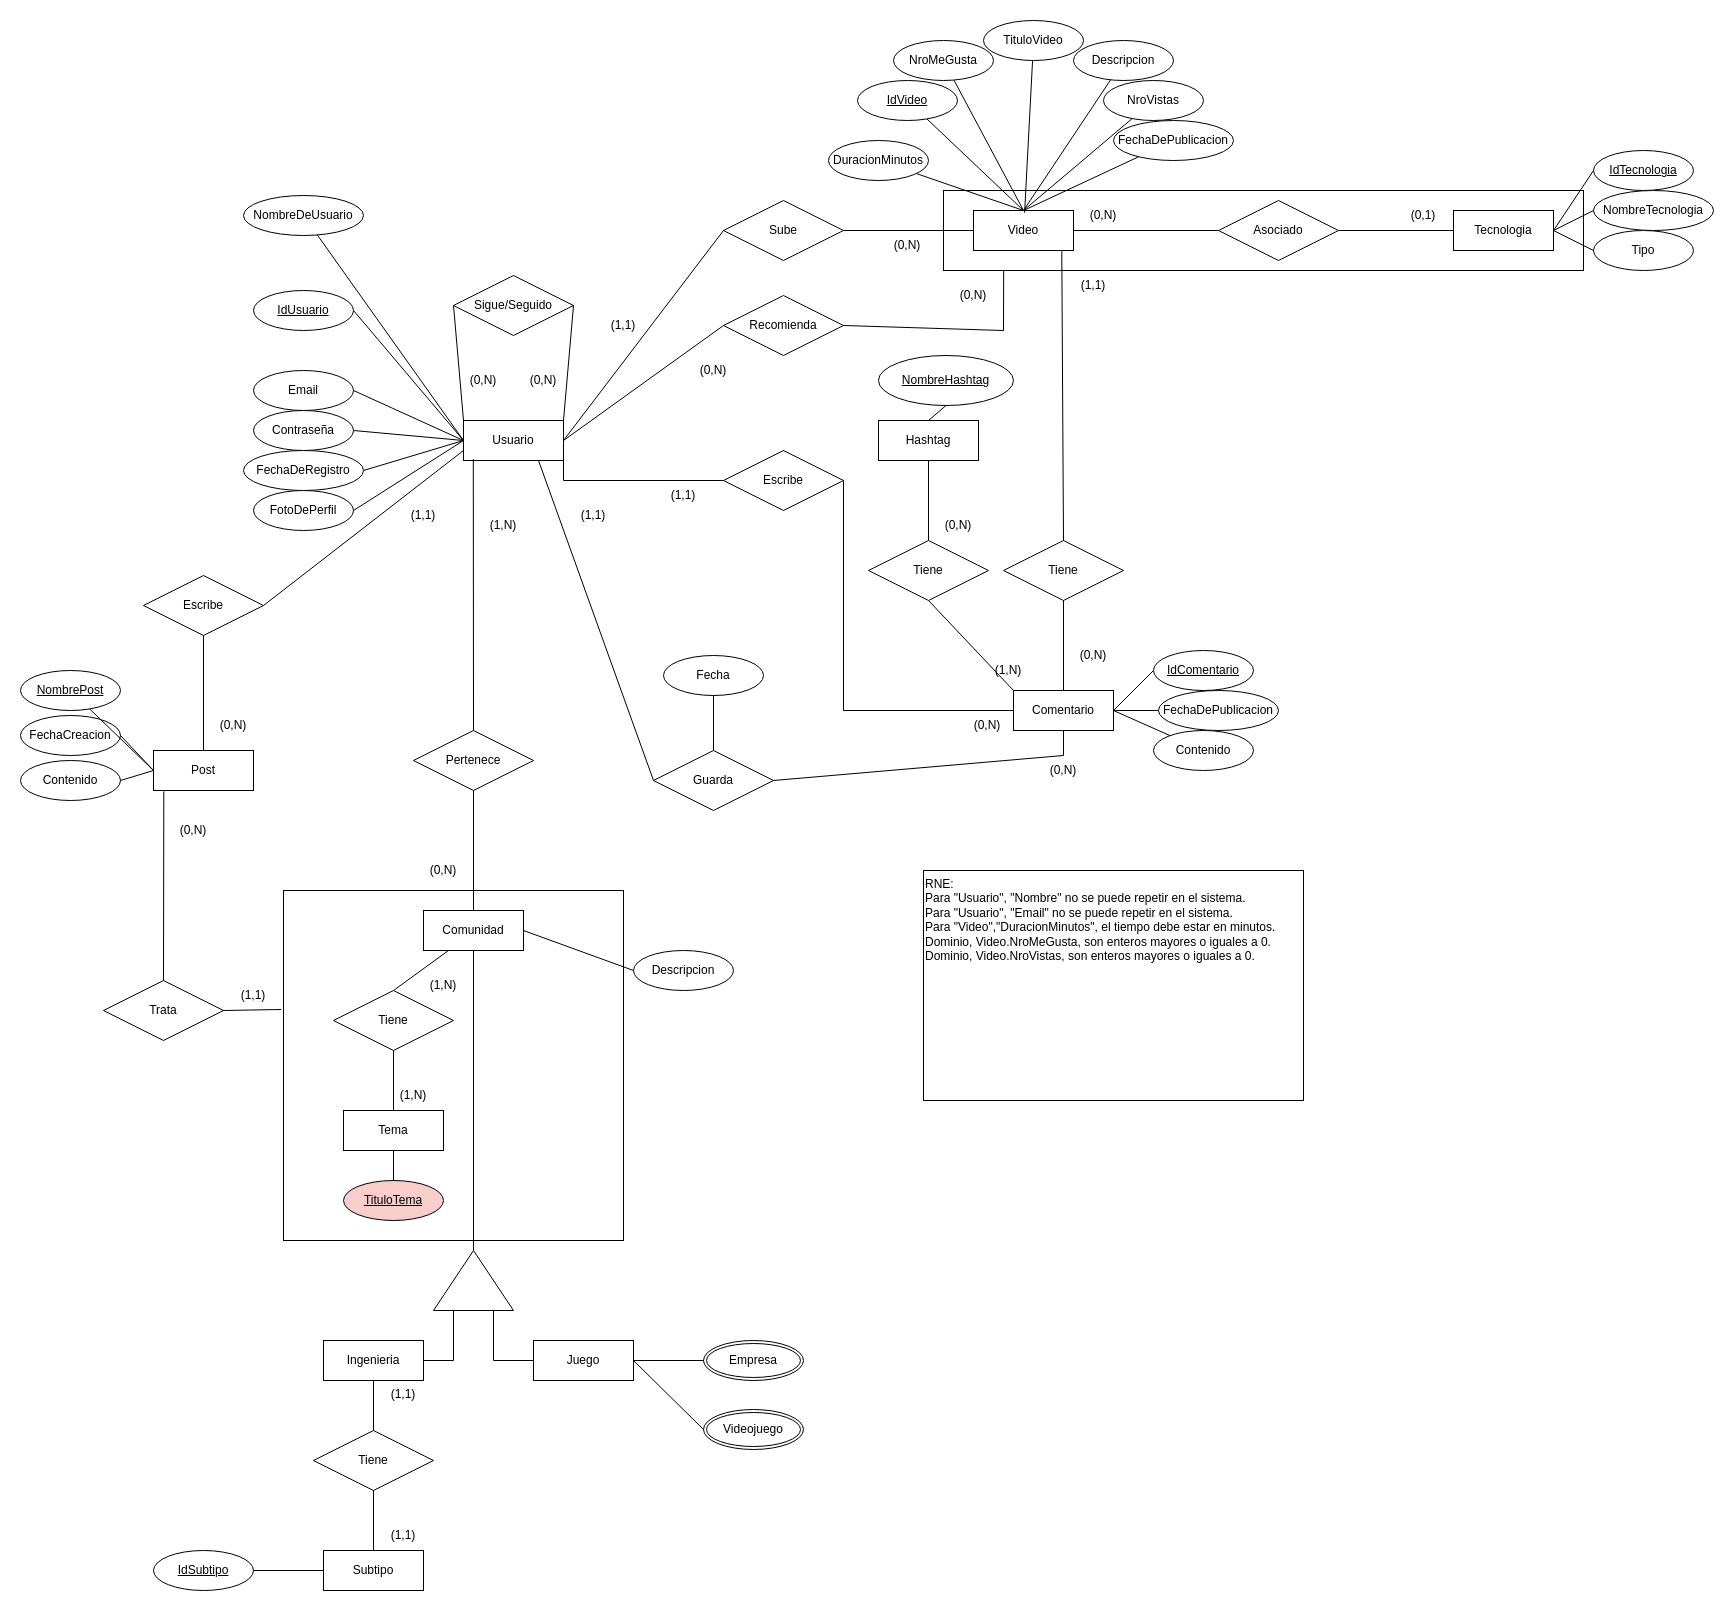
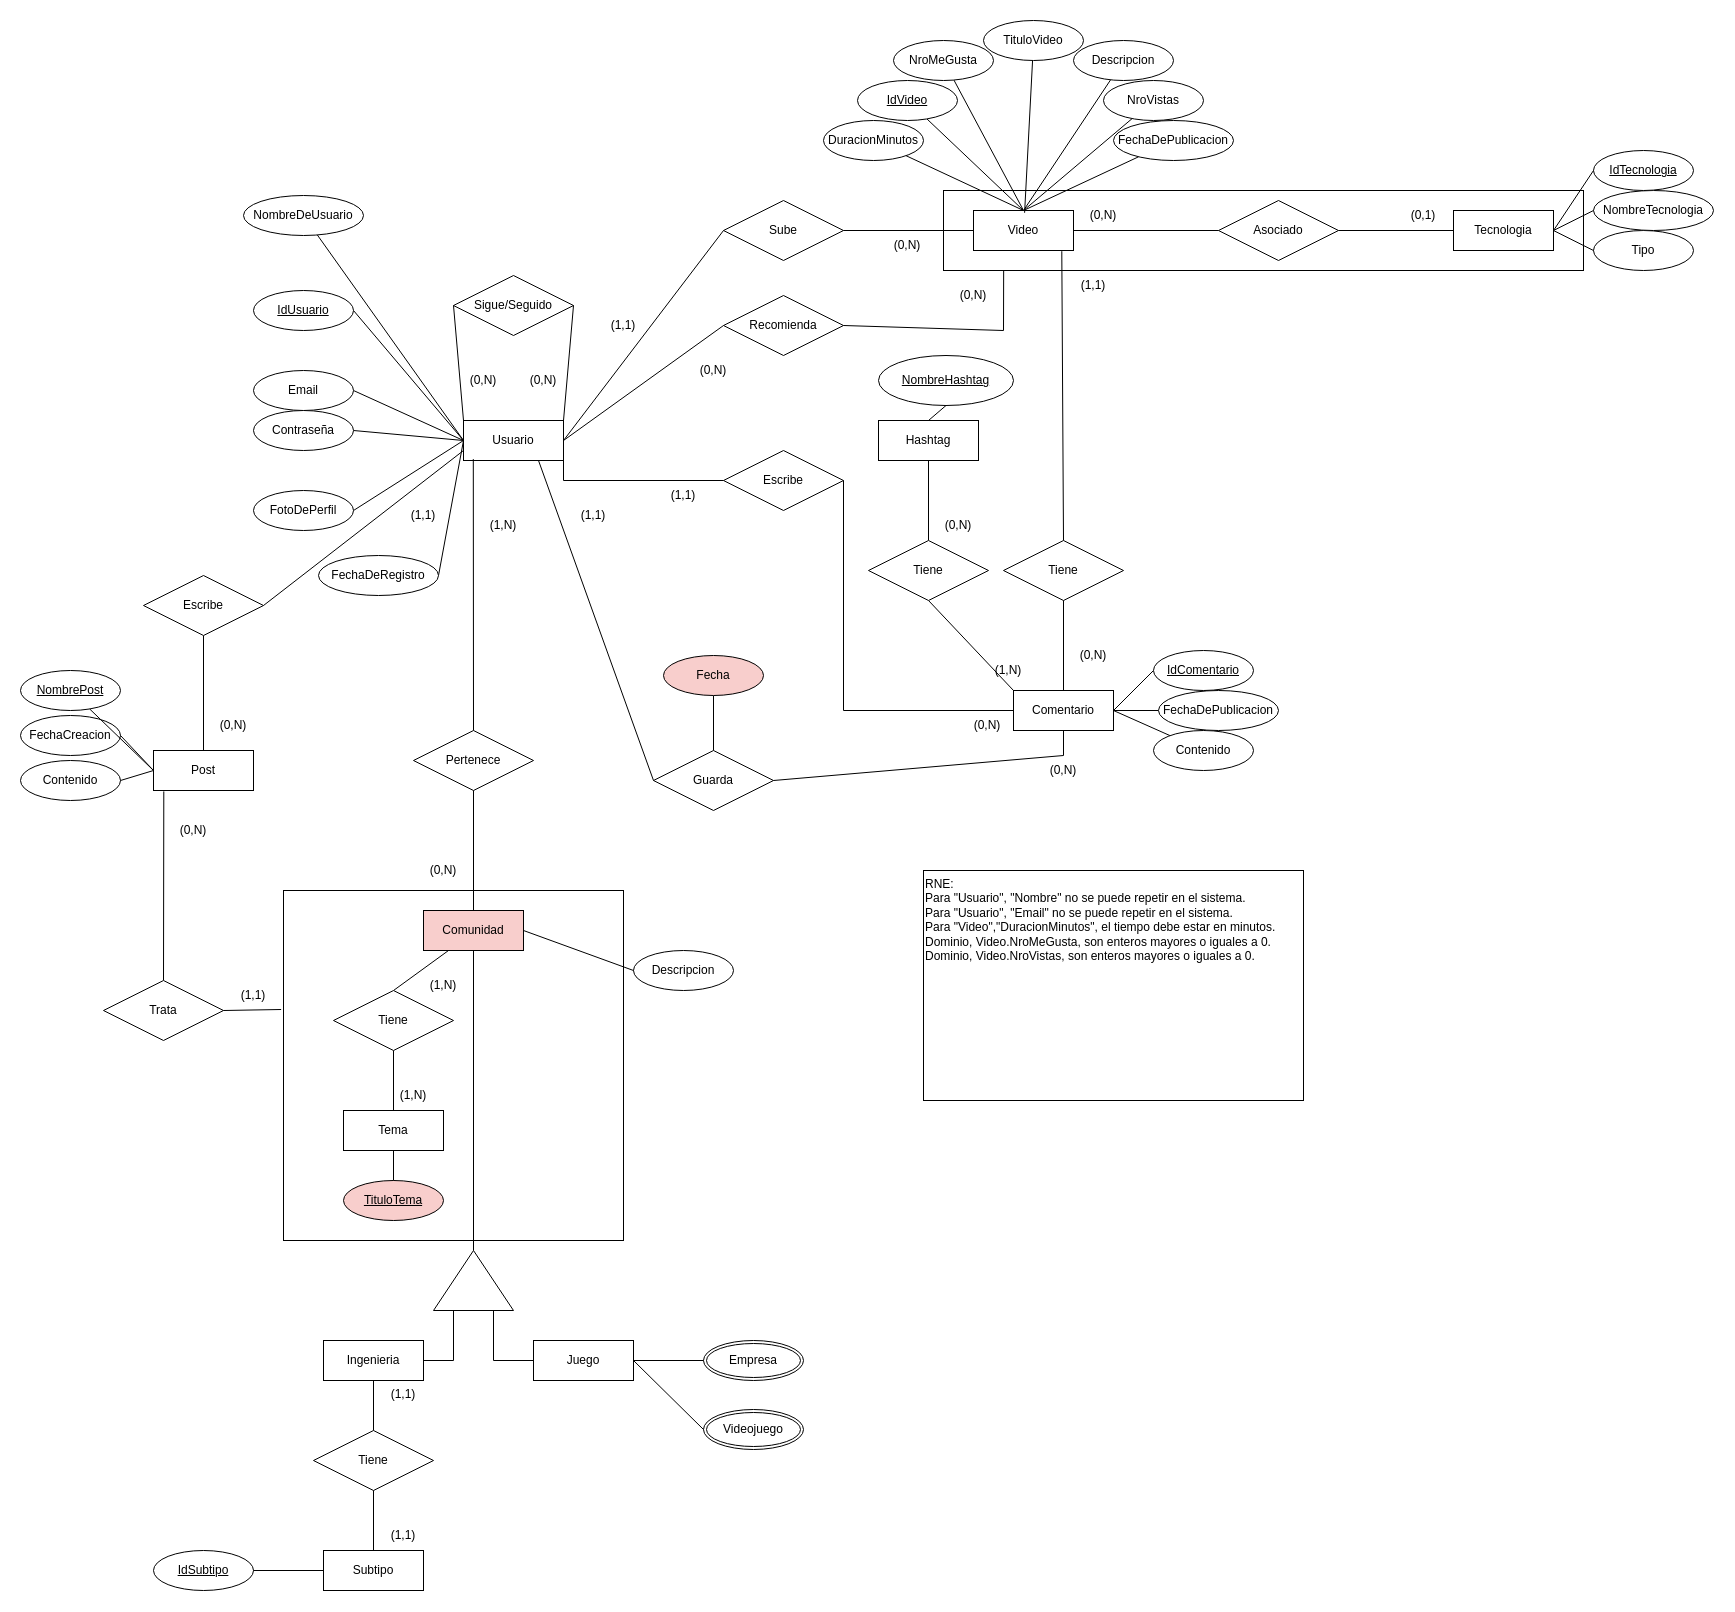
(879, 161) -> (874, 141)
(304, 471) -> (379, 576)
(714, 676) -> (714, 676)
(474, 931) -> (474, 931)
